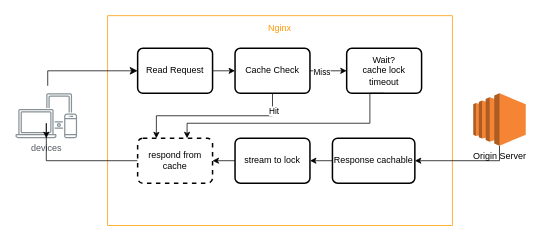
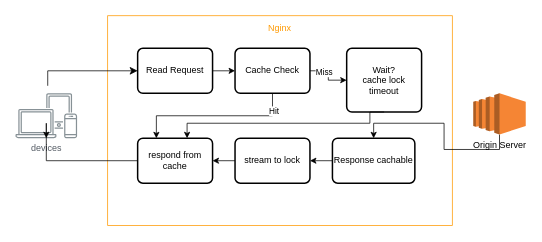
(384, 71) -> (384, 80)
(500, 120) -> (500, 114)
(175, 161) -> (175, 161)
